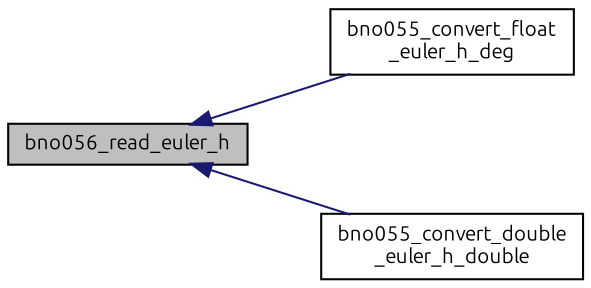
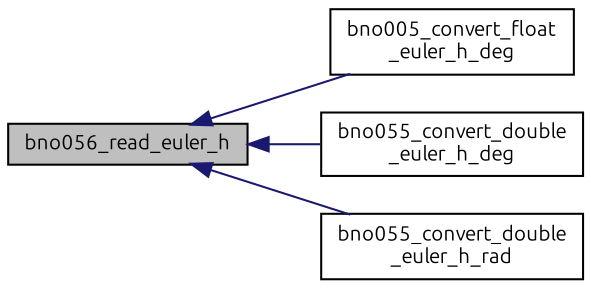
(452, 42) -> (452, 42)
none -> (452, 144)
(452, 247) -> (452, 247)
